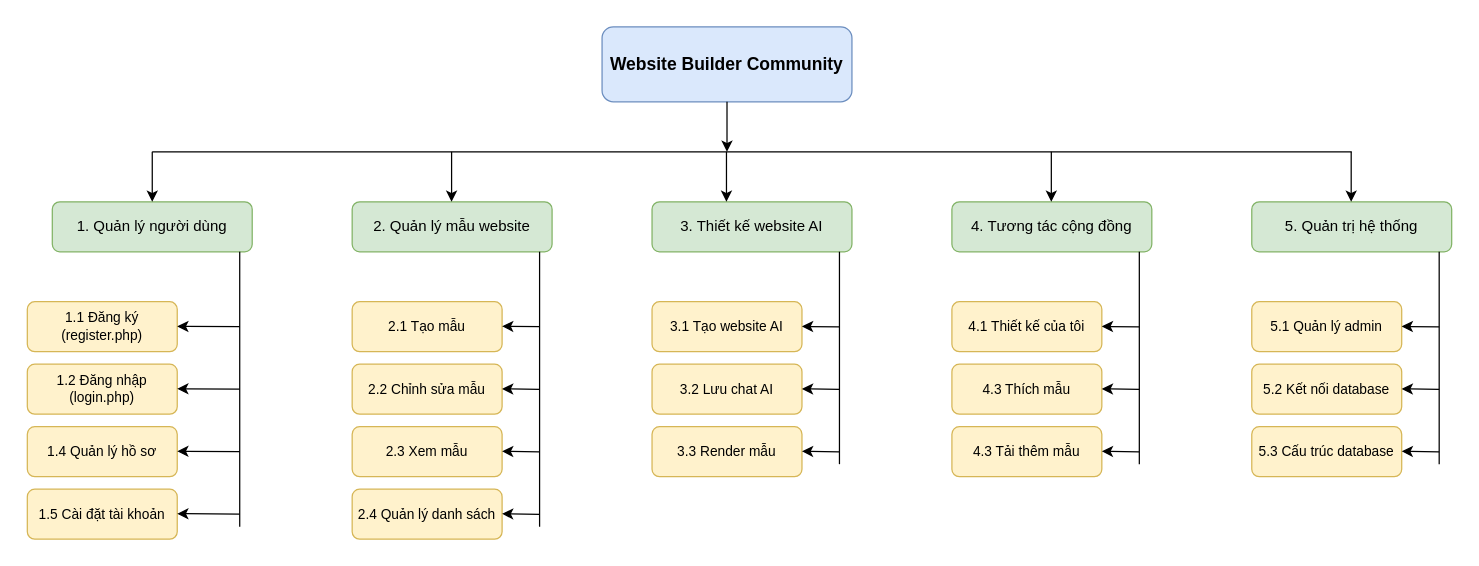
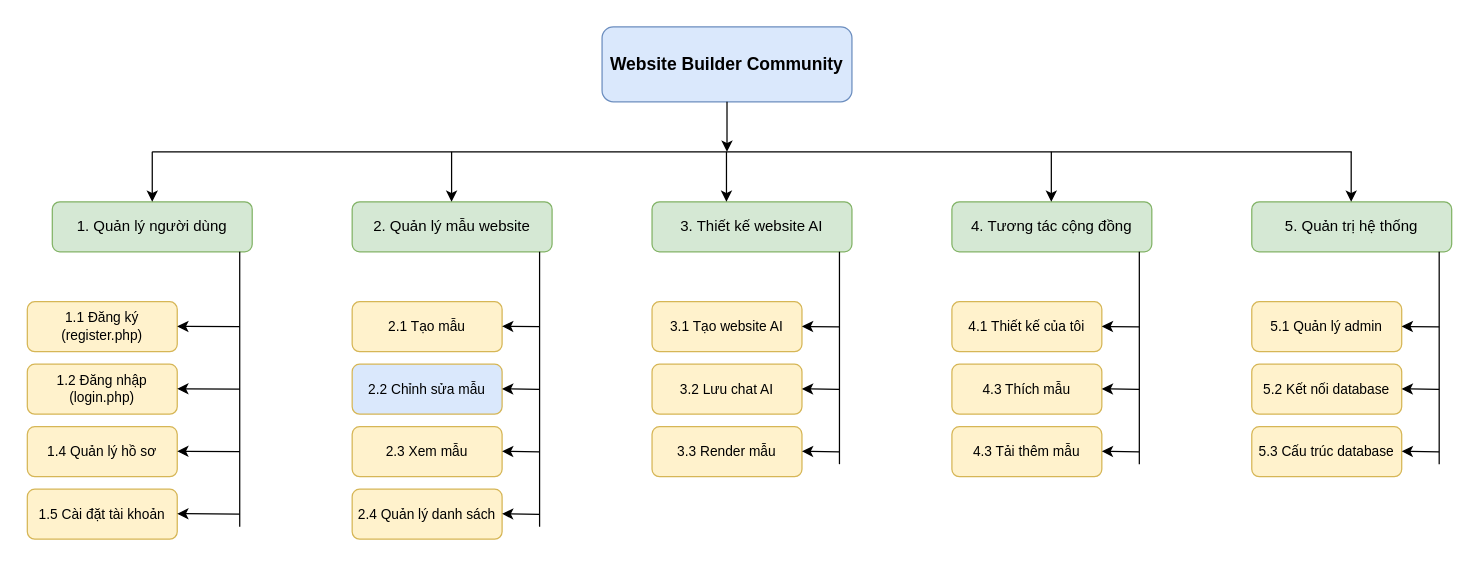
(427, 389) -> (427, 389)
